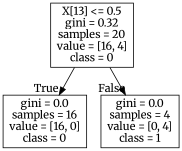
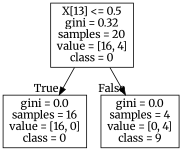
(140, 121) -> (140, 121)
